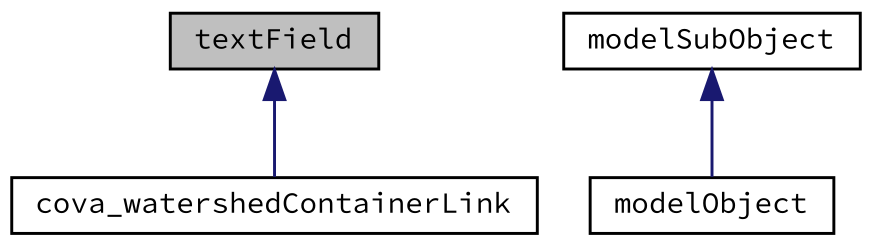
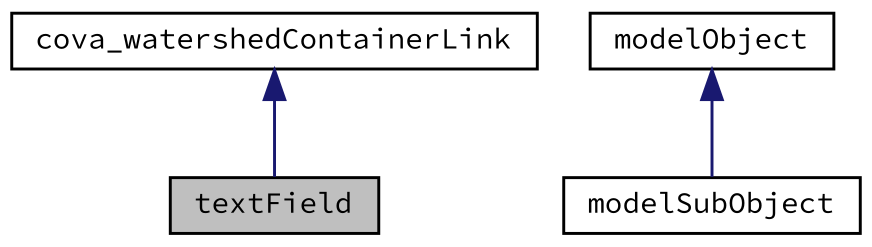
(275, 139) -> (275, 139)
(712, 139) -> (712, 139)
